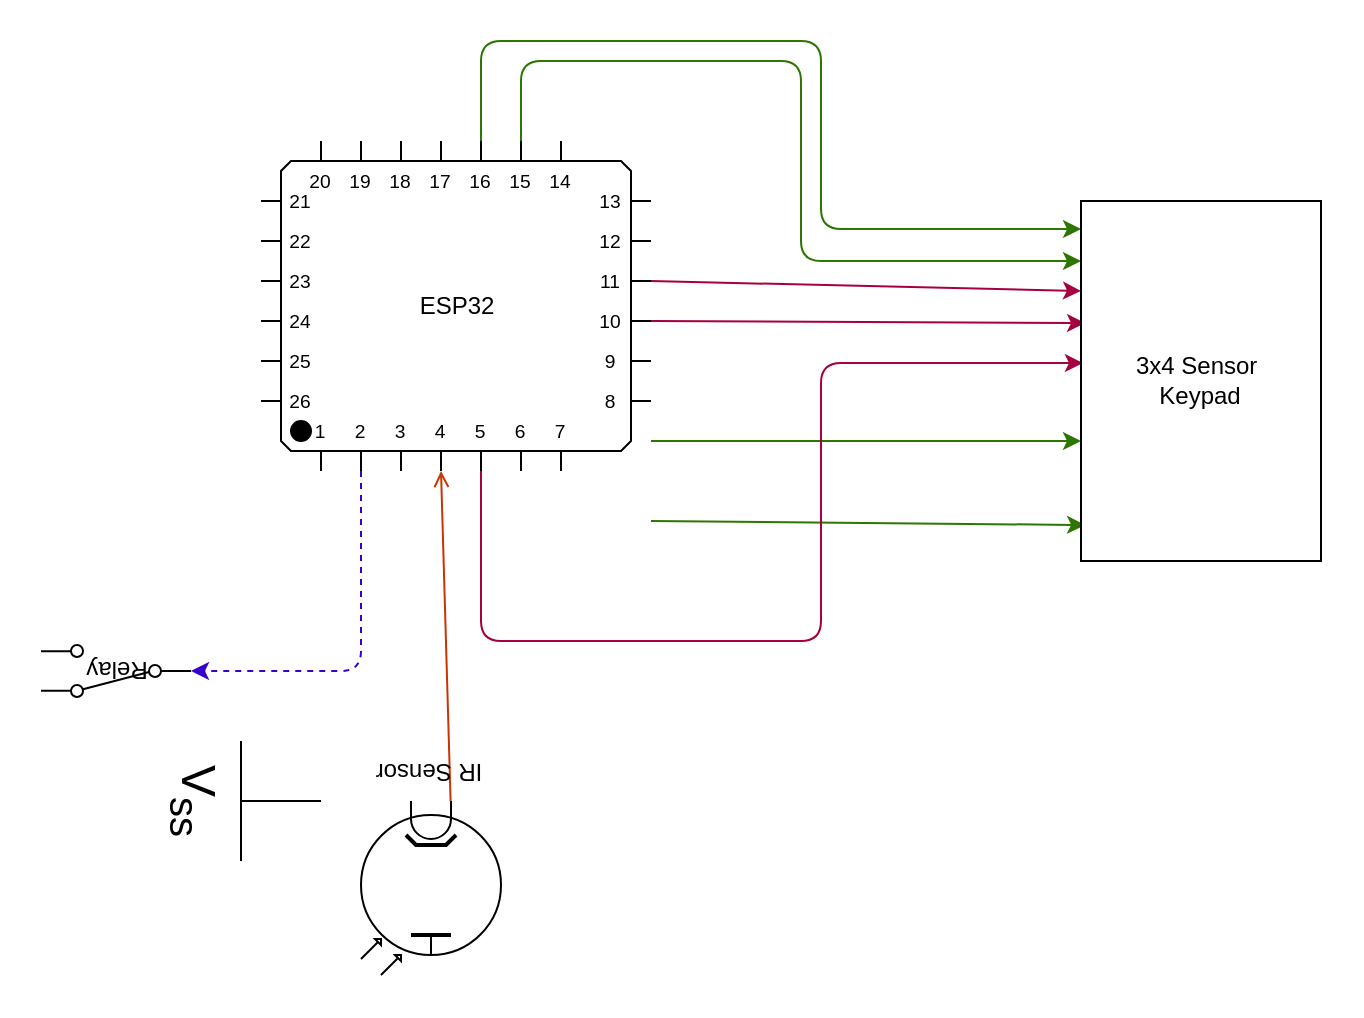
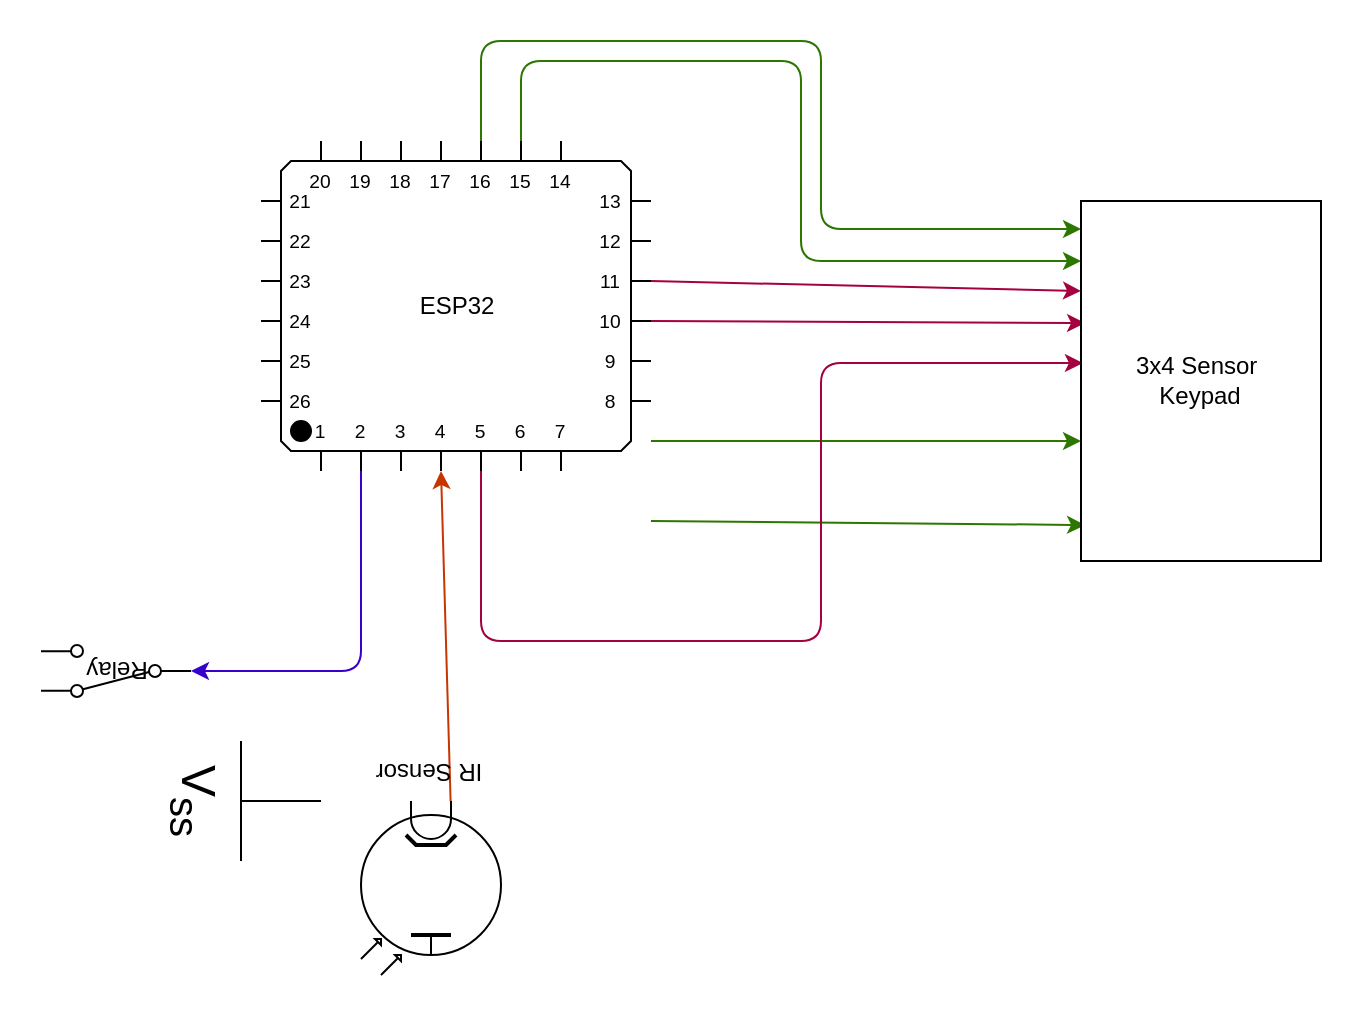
(441, 482) -> (441, 486)
(361, 644) -> (361, 644)
